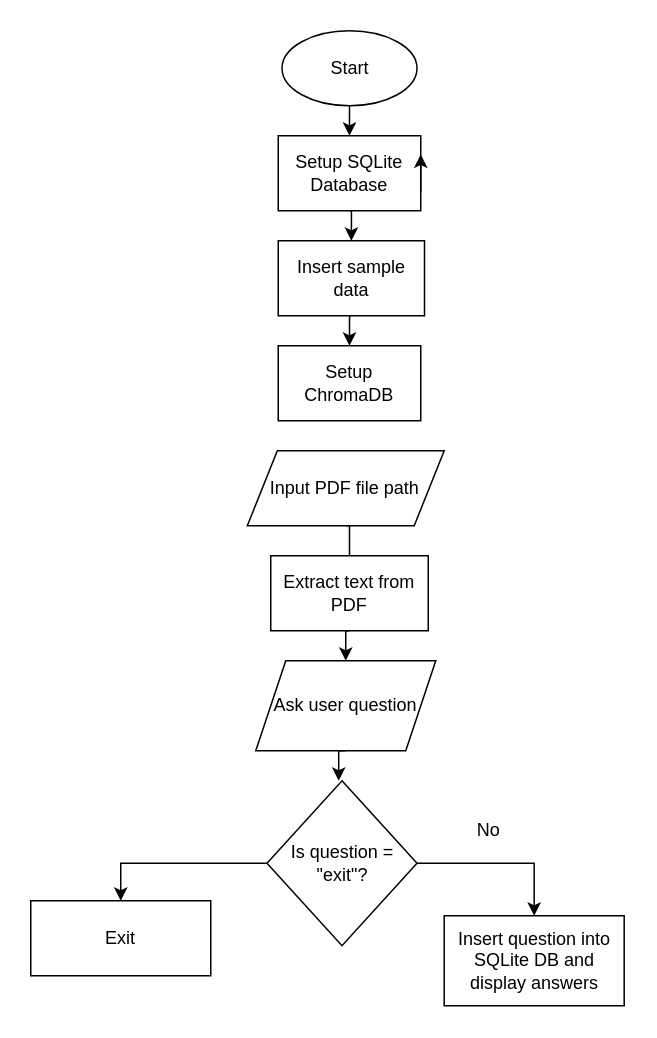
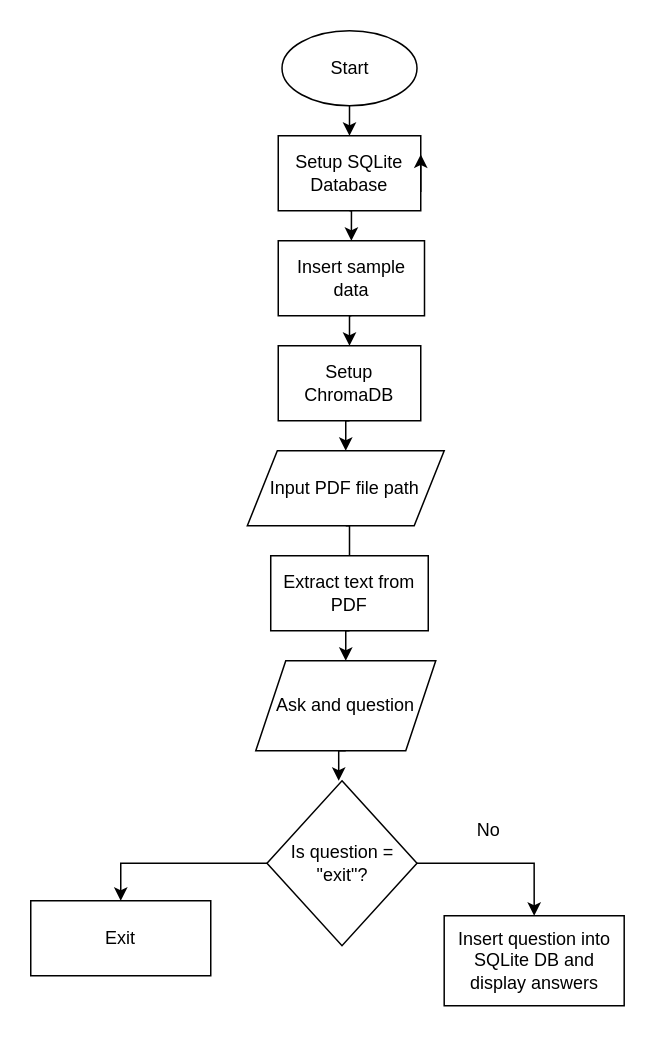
none -> (346, 430)
(346, 706) -> (346, 706)
